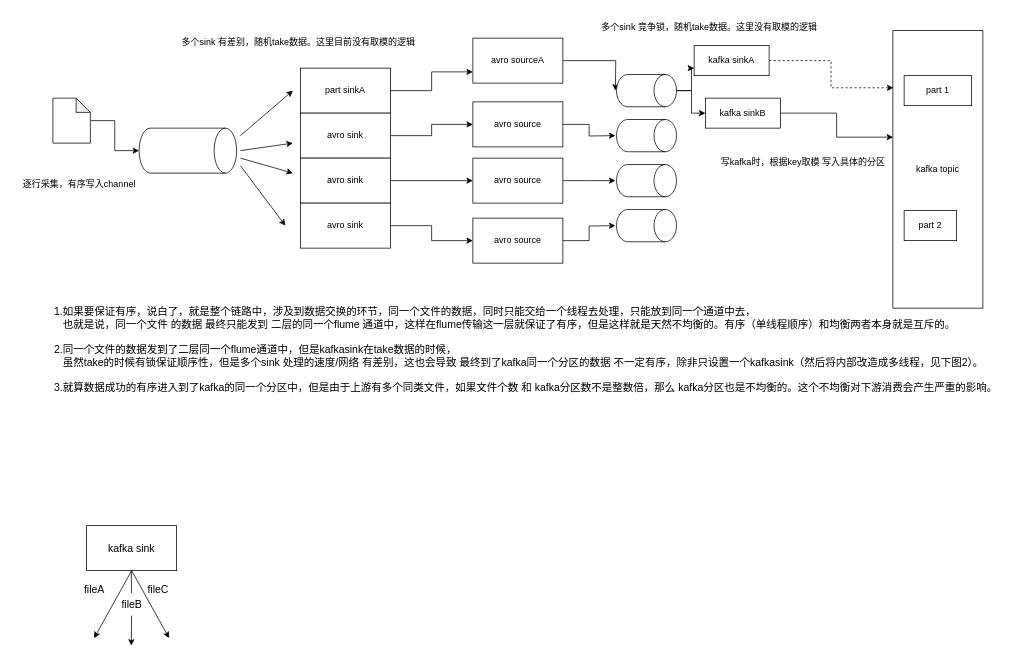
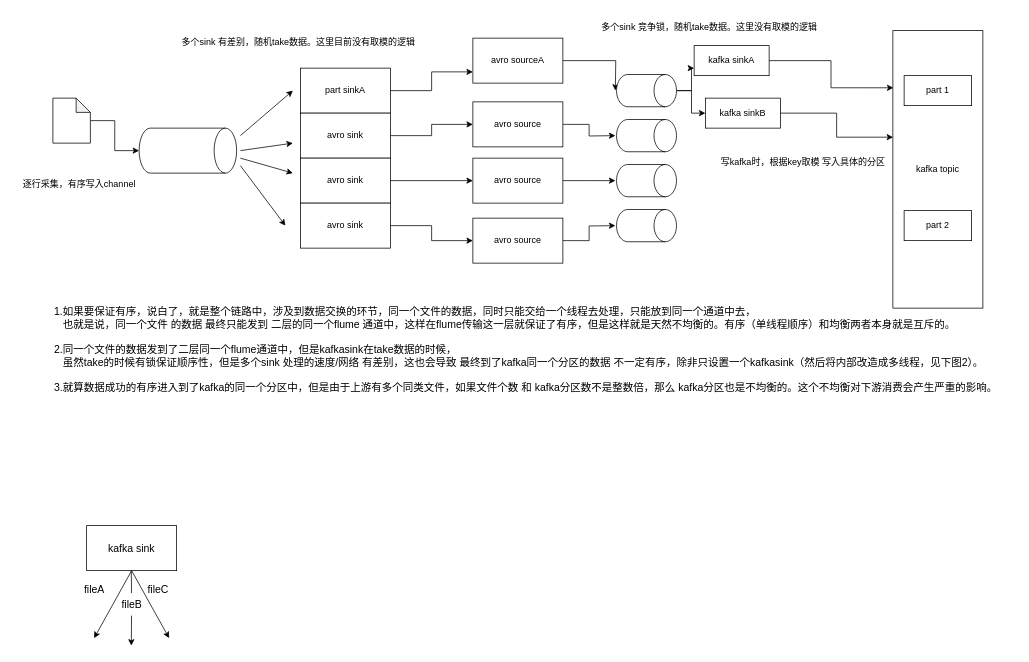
(831, 70) -> (831, 70)
(930, 225) -> (938, 225)
